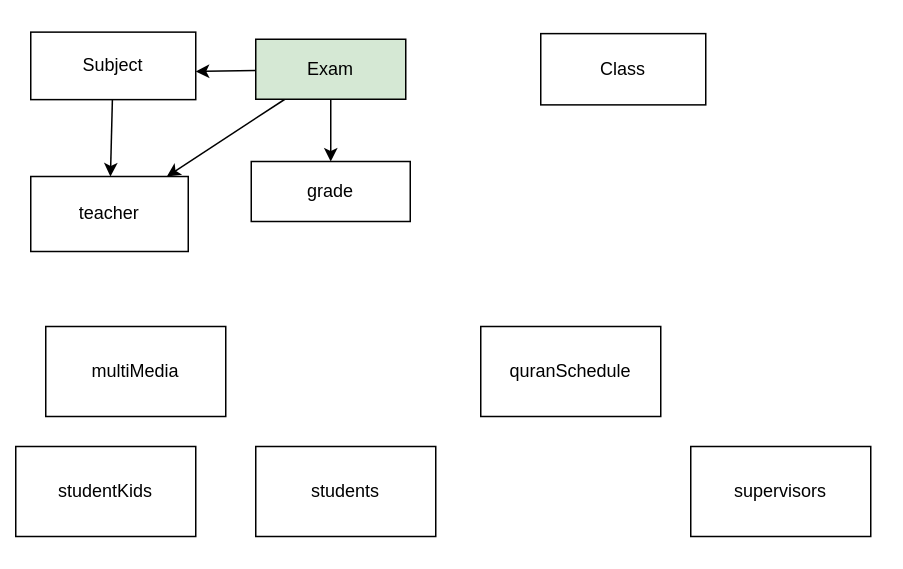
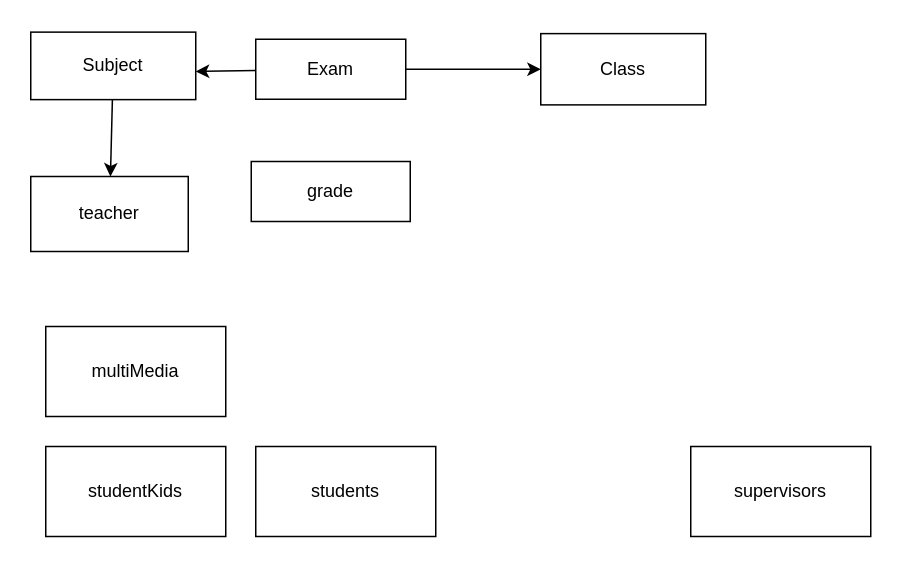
(331, 69) -> (331, 69)
(331, 125) -> none
(230, 135) -> (468, 69)
(571, 371) -> none
(106, 491) -> (136, 491)
